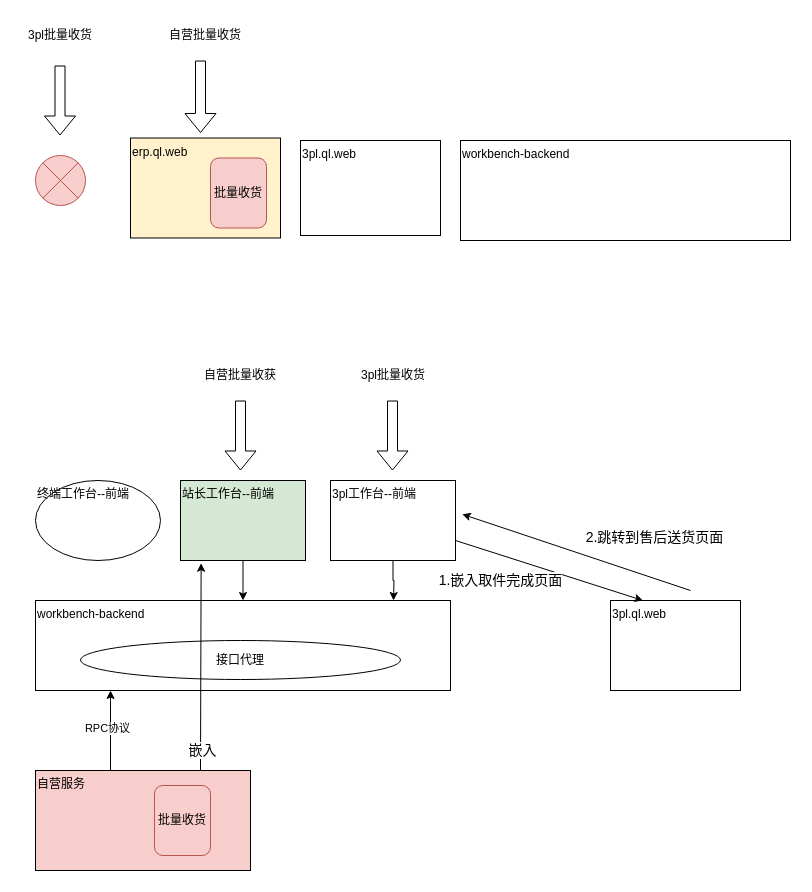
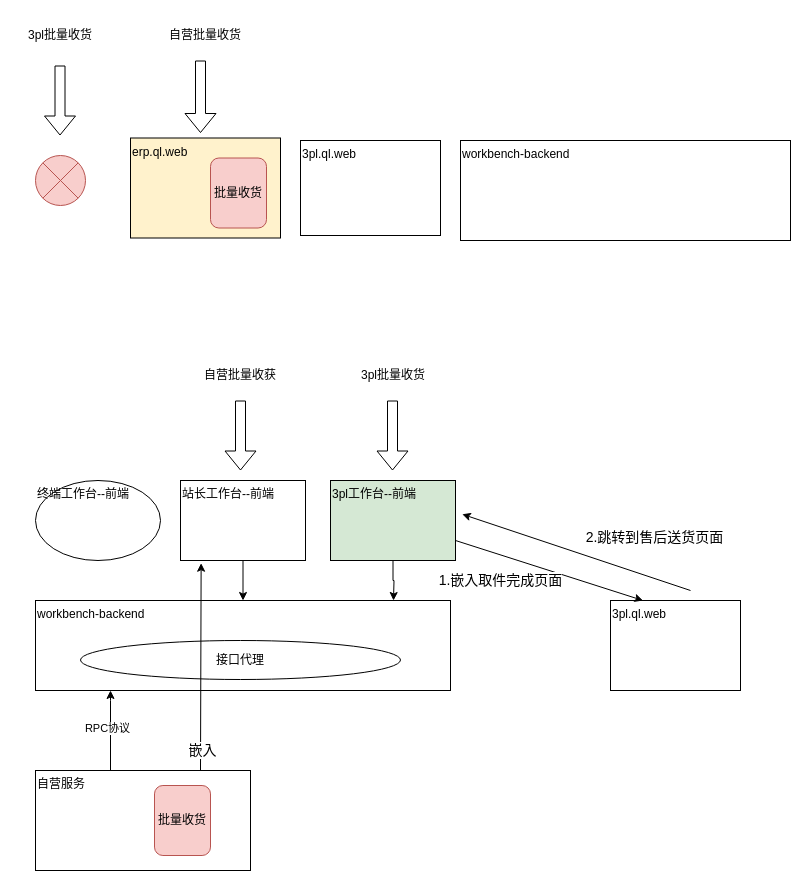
(243, 521) -> (243, 521)
(393, 521) -> (393, 521)
(143, 821) -> (143, 821)
